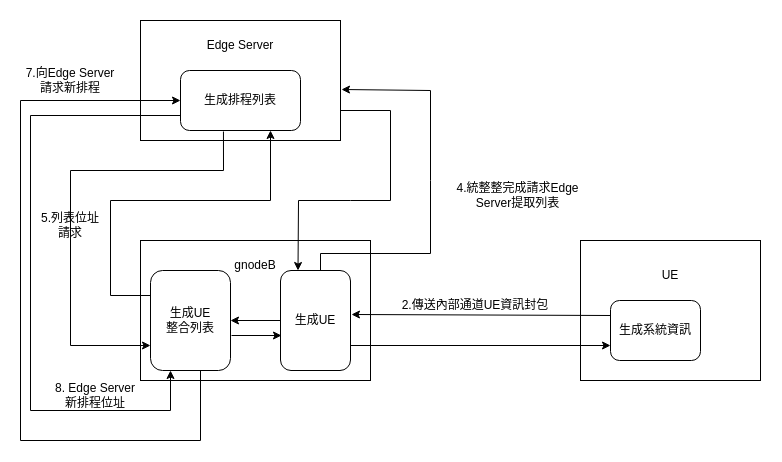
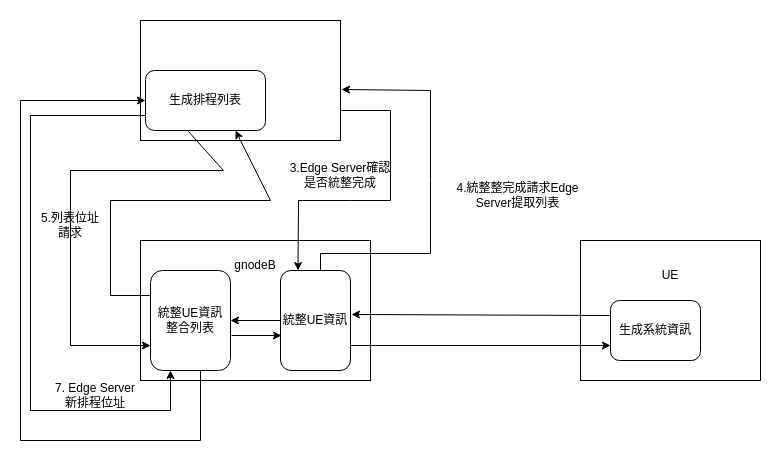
(241, 46) -> none
(71, 81) -> none
(241, 101) -> (206, 101)
none -> (341, 176)
(476, 306) -> none
(191, 321) -> (191, 321)
(316, 321) -> (316, 321)
(96, 396) -> (96, 396)
